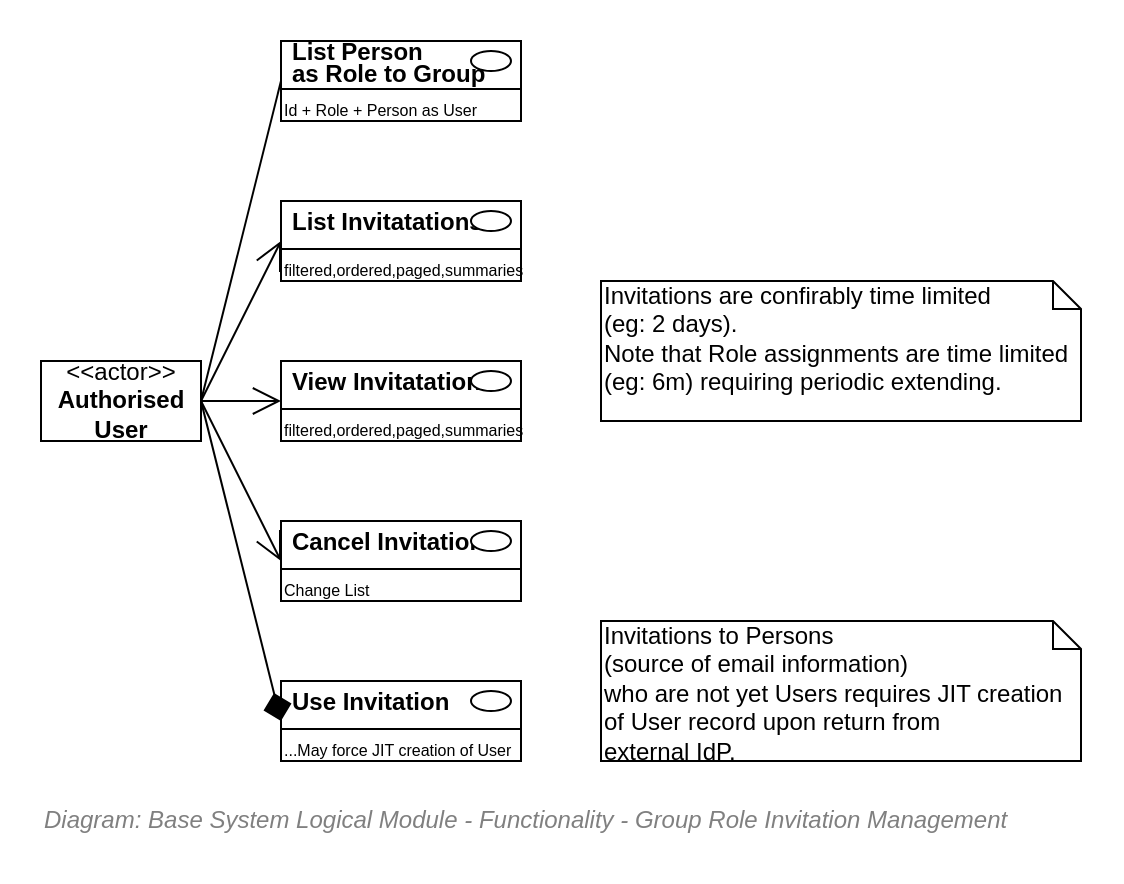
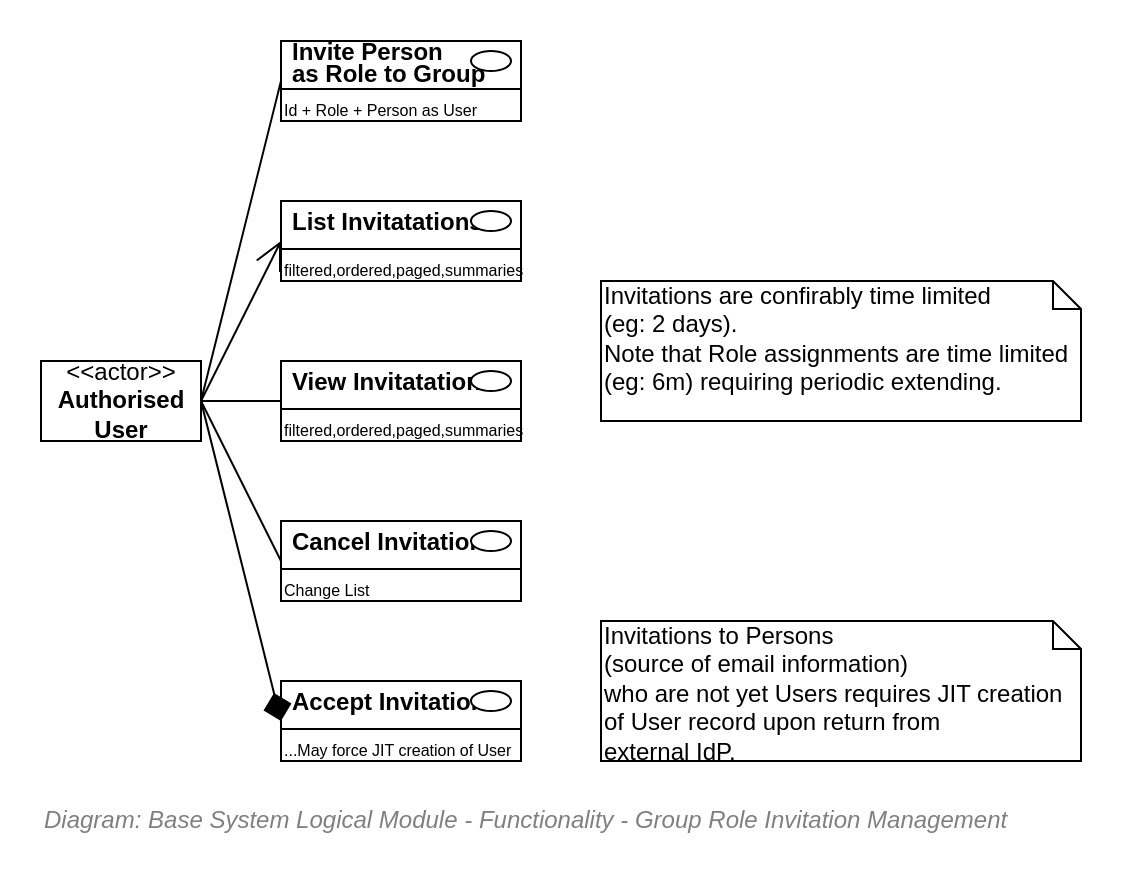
(388, 63) -> (388, 63)
(272, 401) -> (274, 401)
(278, 554) -> (278, 556)
(378, 703) -> (398, 703)
